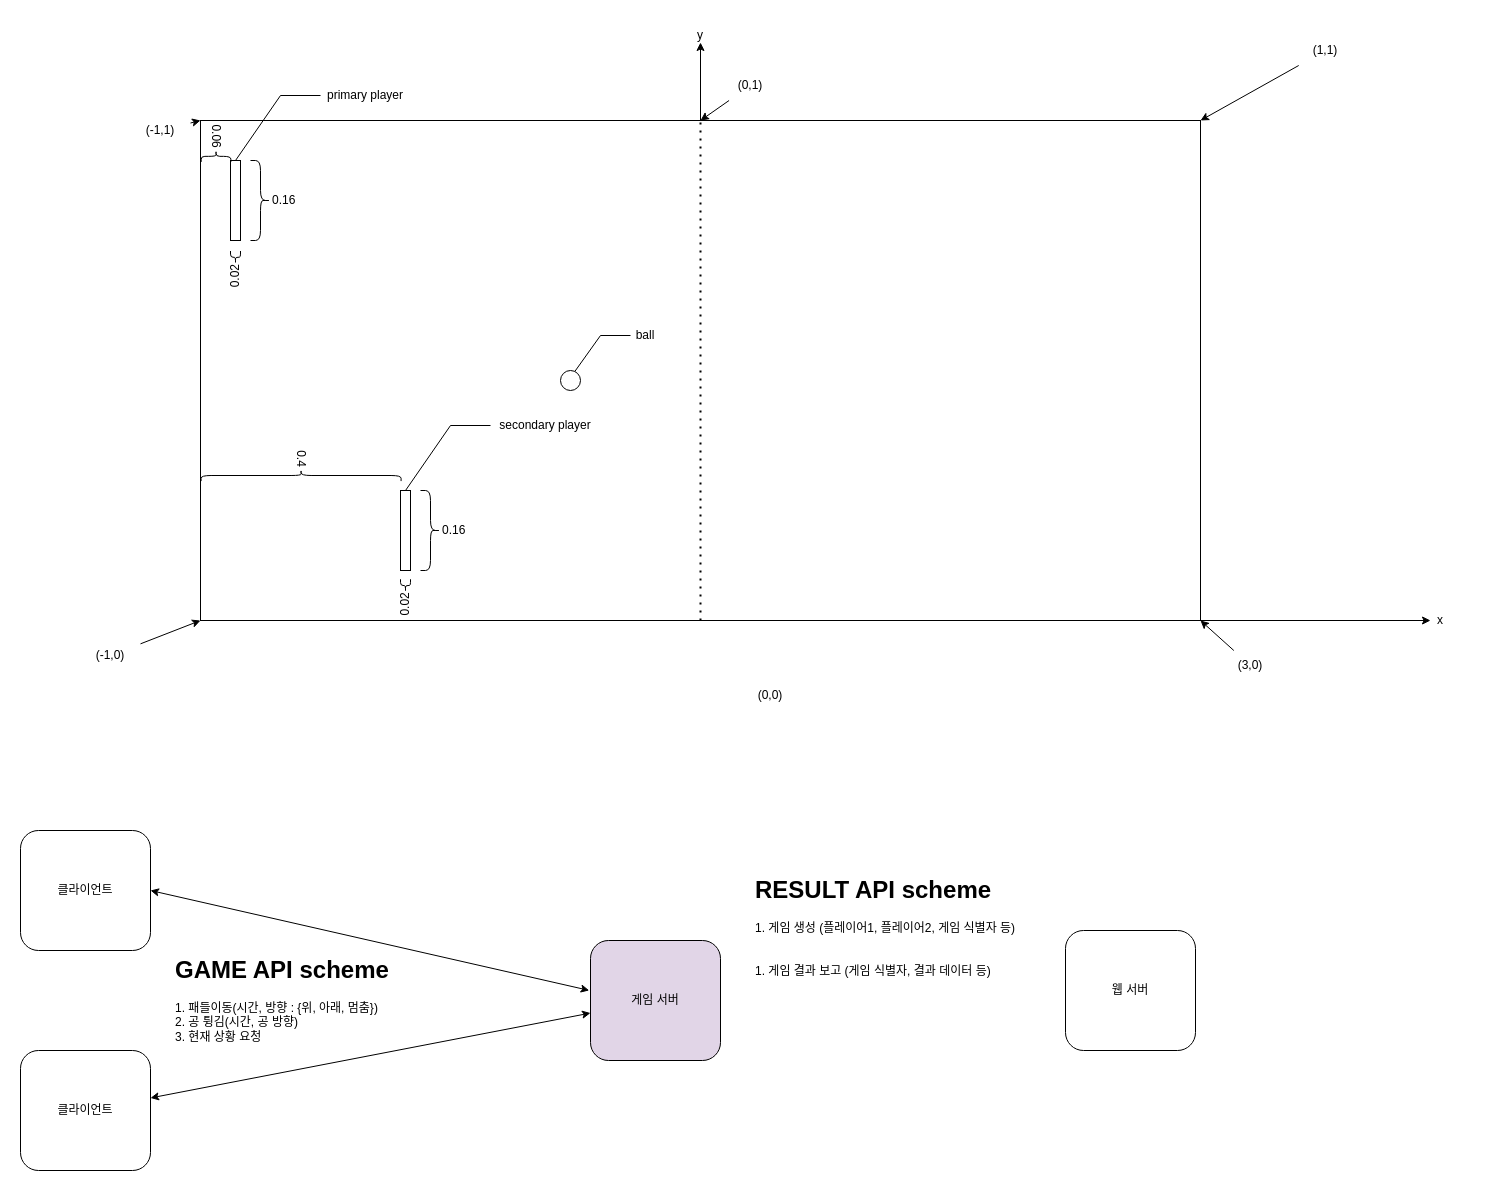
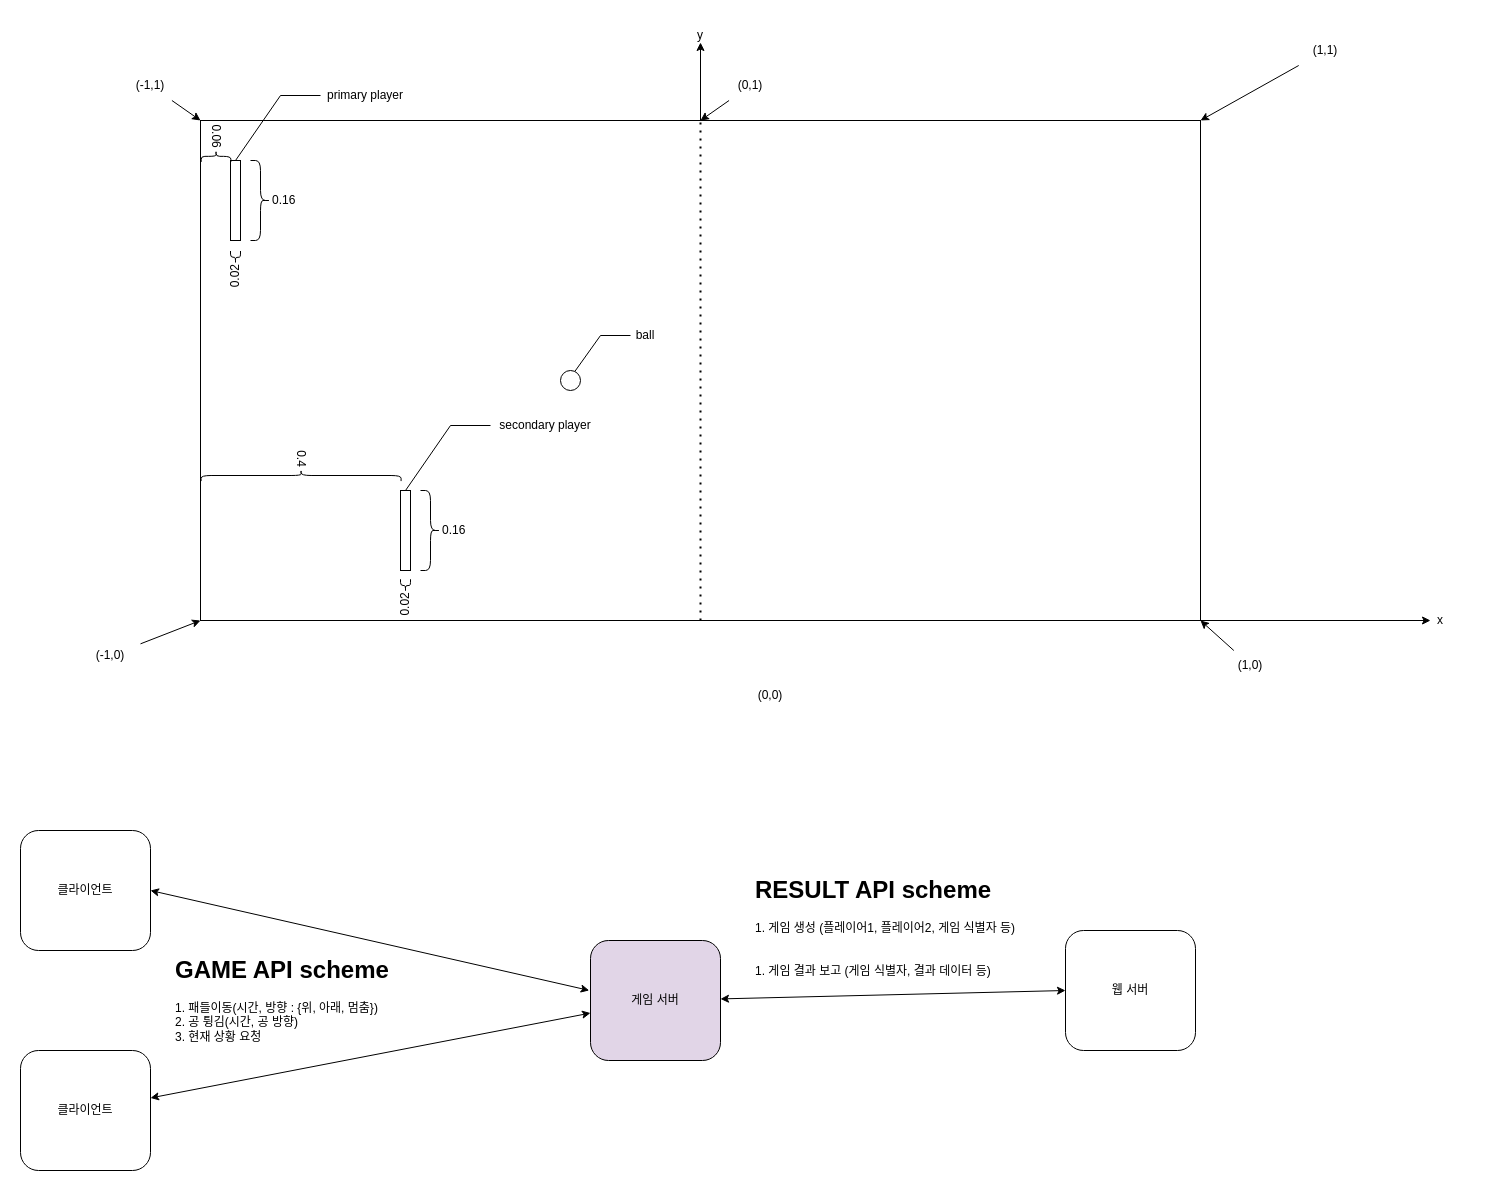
(161, 131) -> (151, 86)
(1251, 666) -> (1251, 666)
none -> (893, 995)
